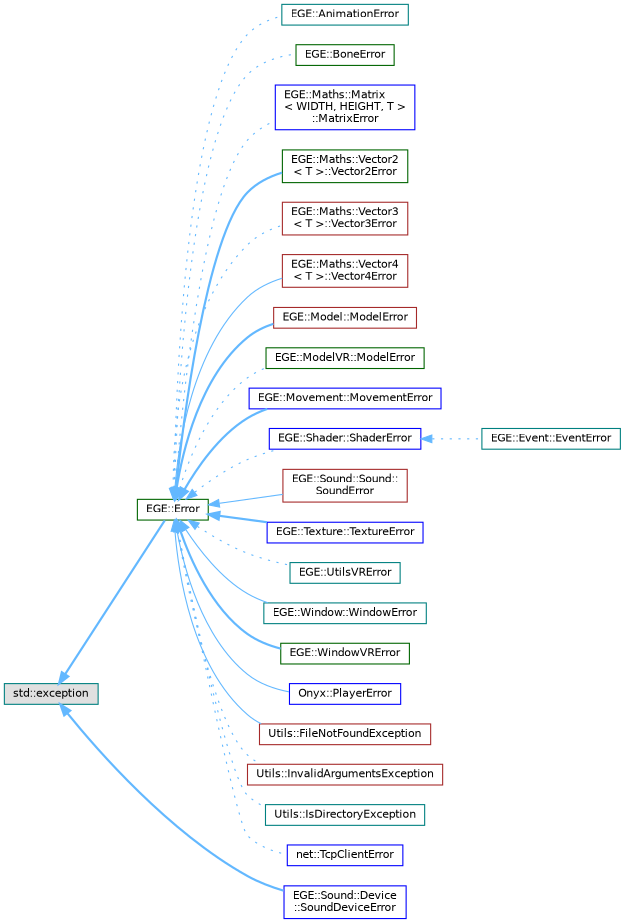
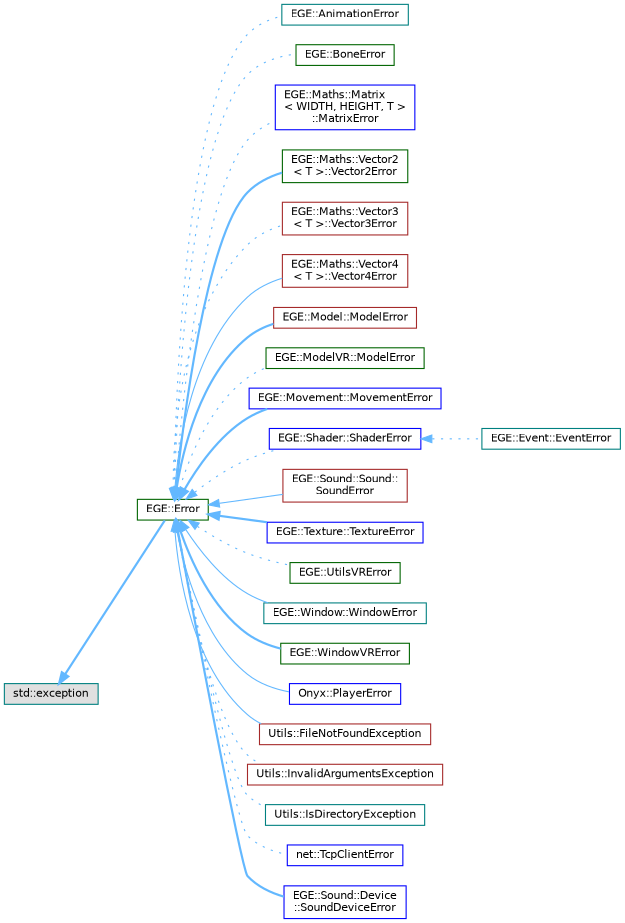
(345, 573) -> (345, 573)
(165, 816) -> (234, 821)
